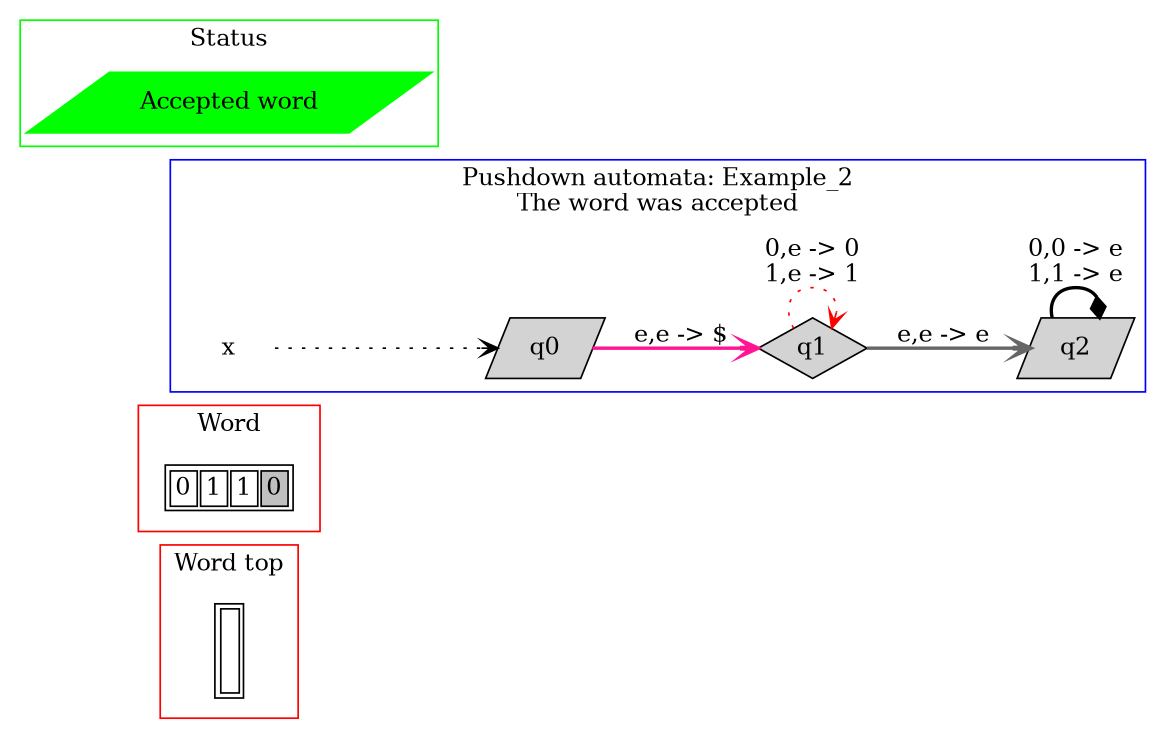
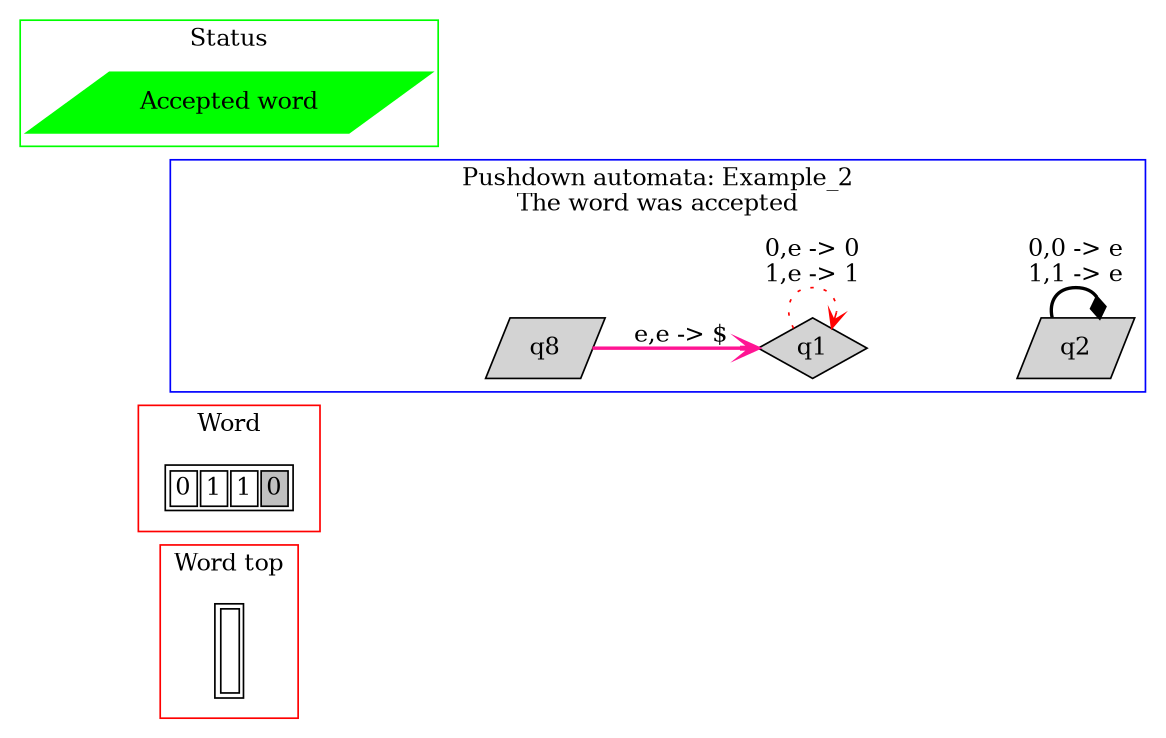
(229, 348) -> none
(545, 348) -> (545, 348)
(941, 348) -> none
